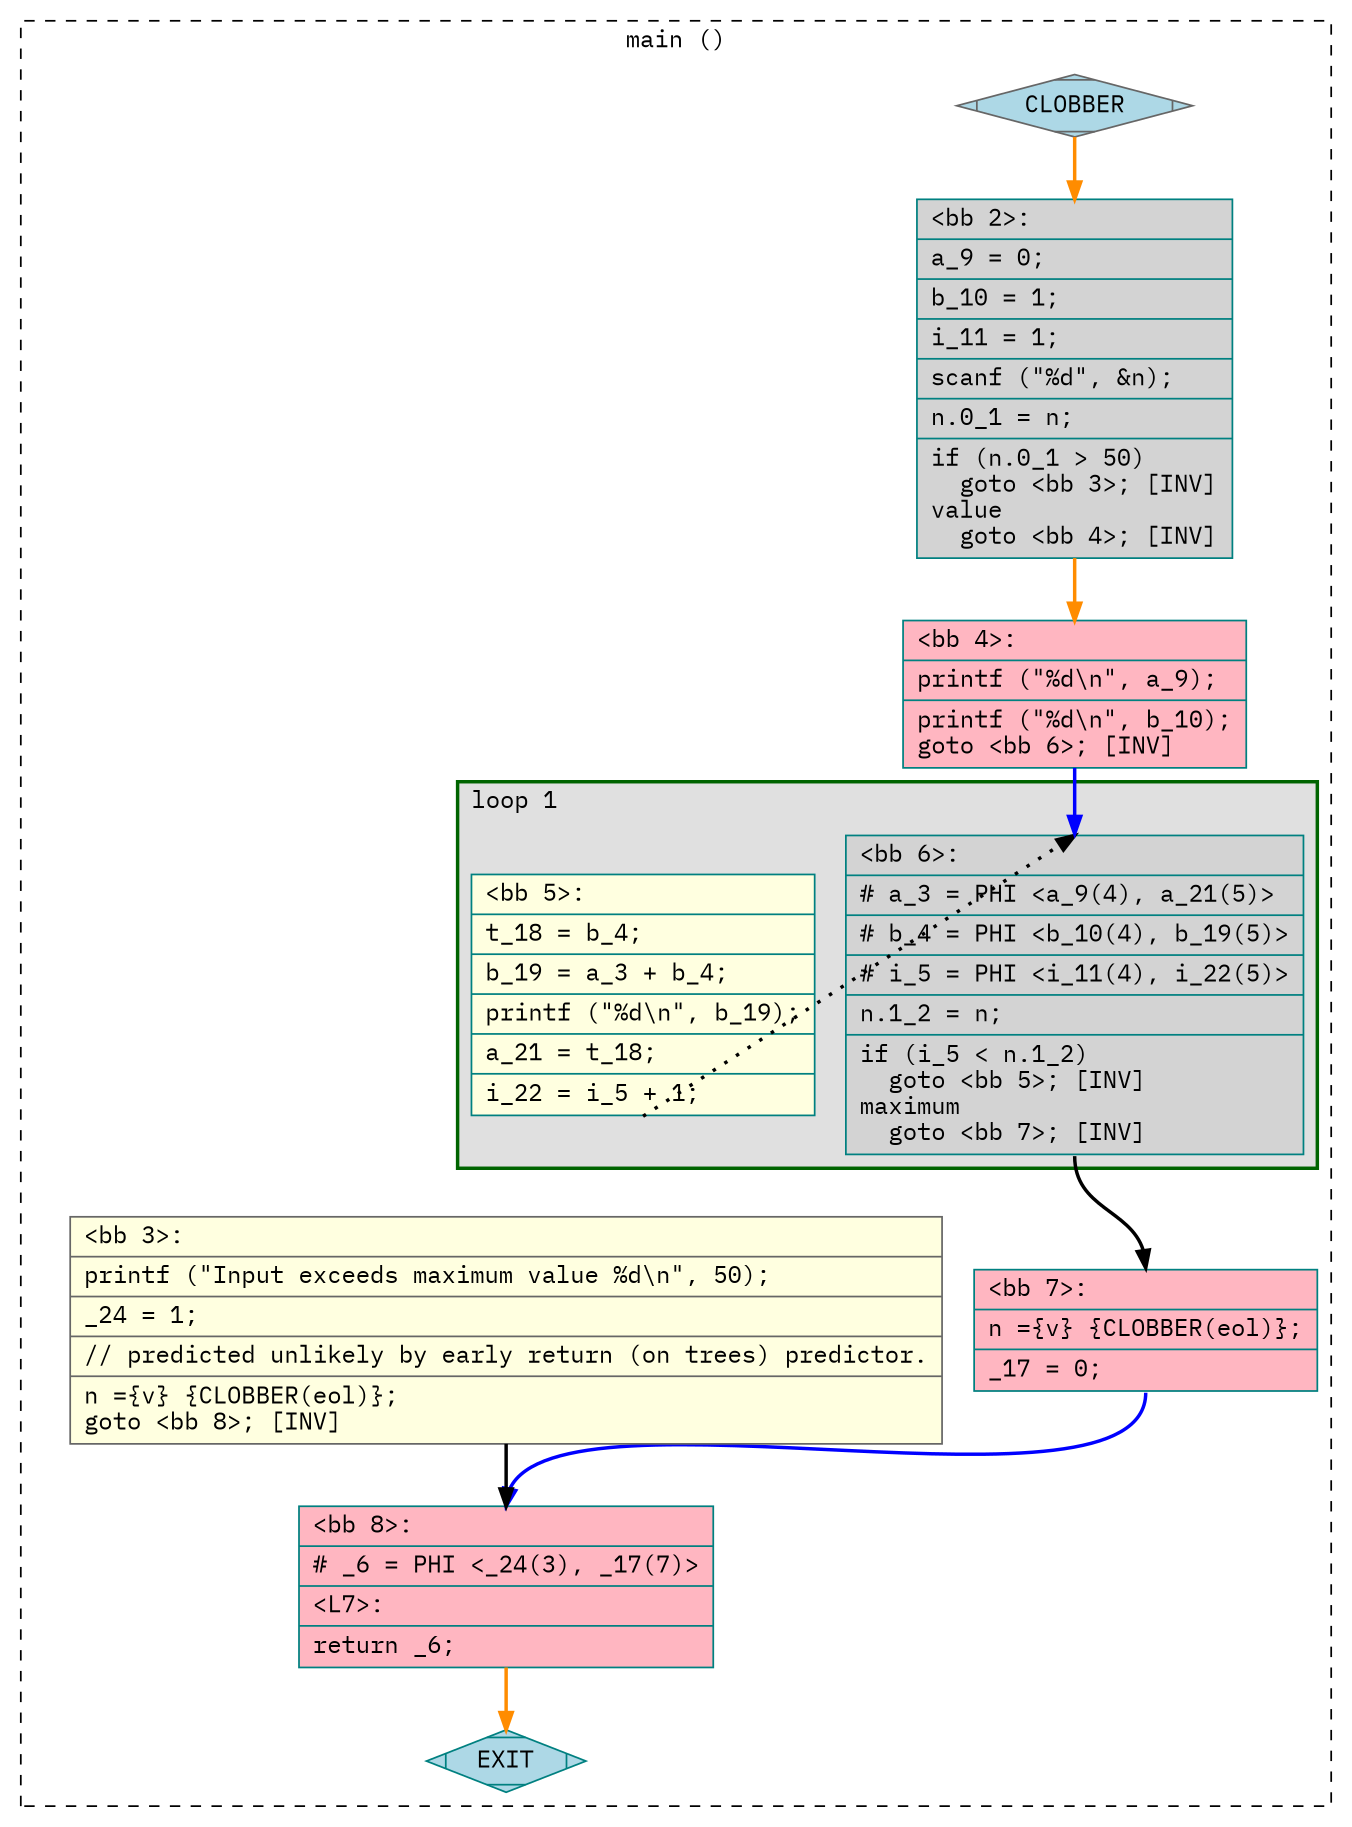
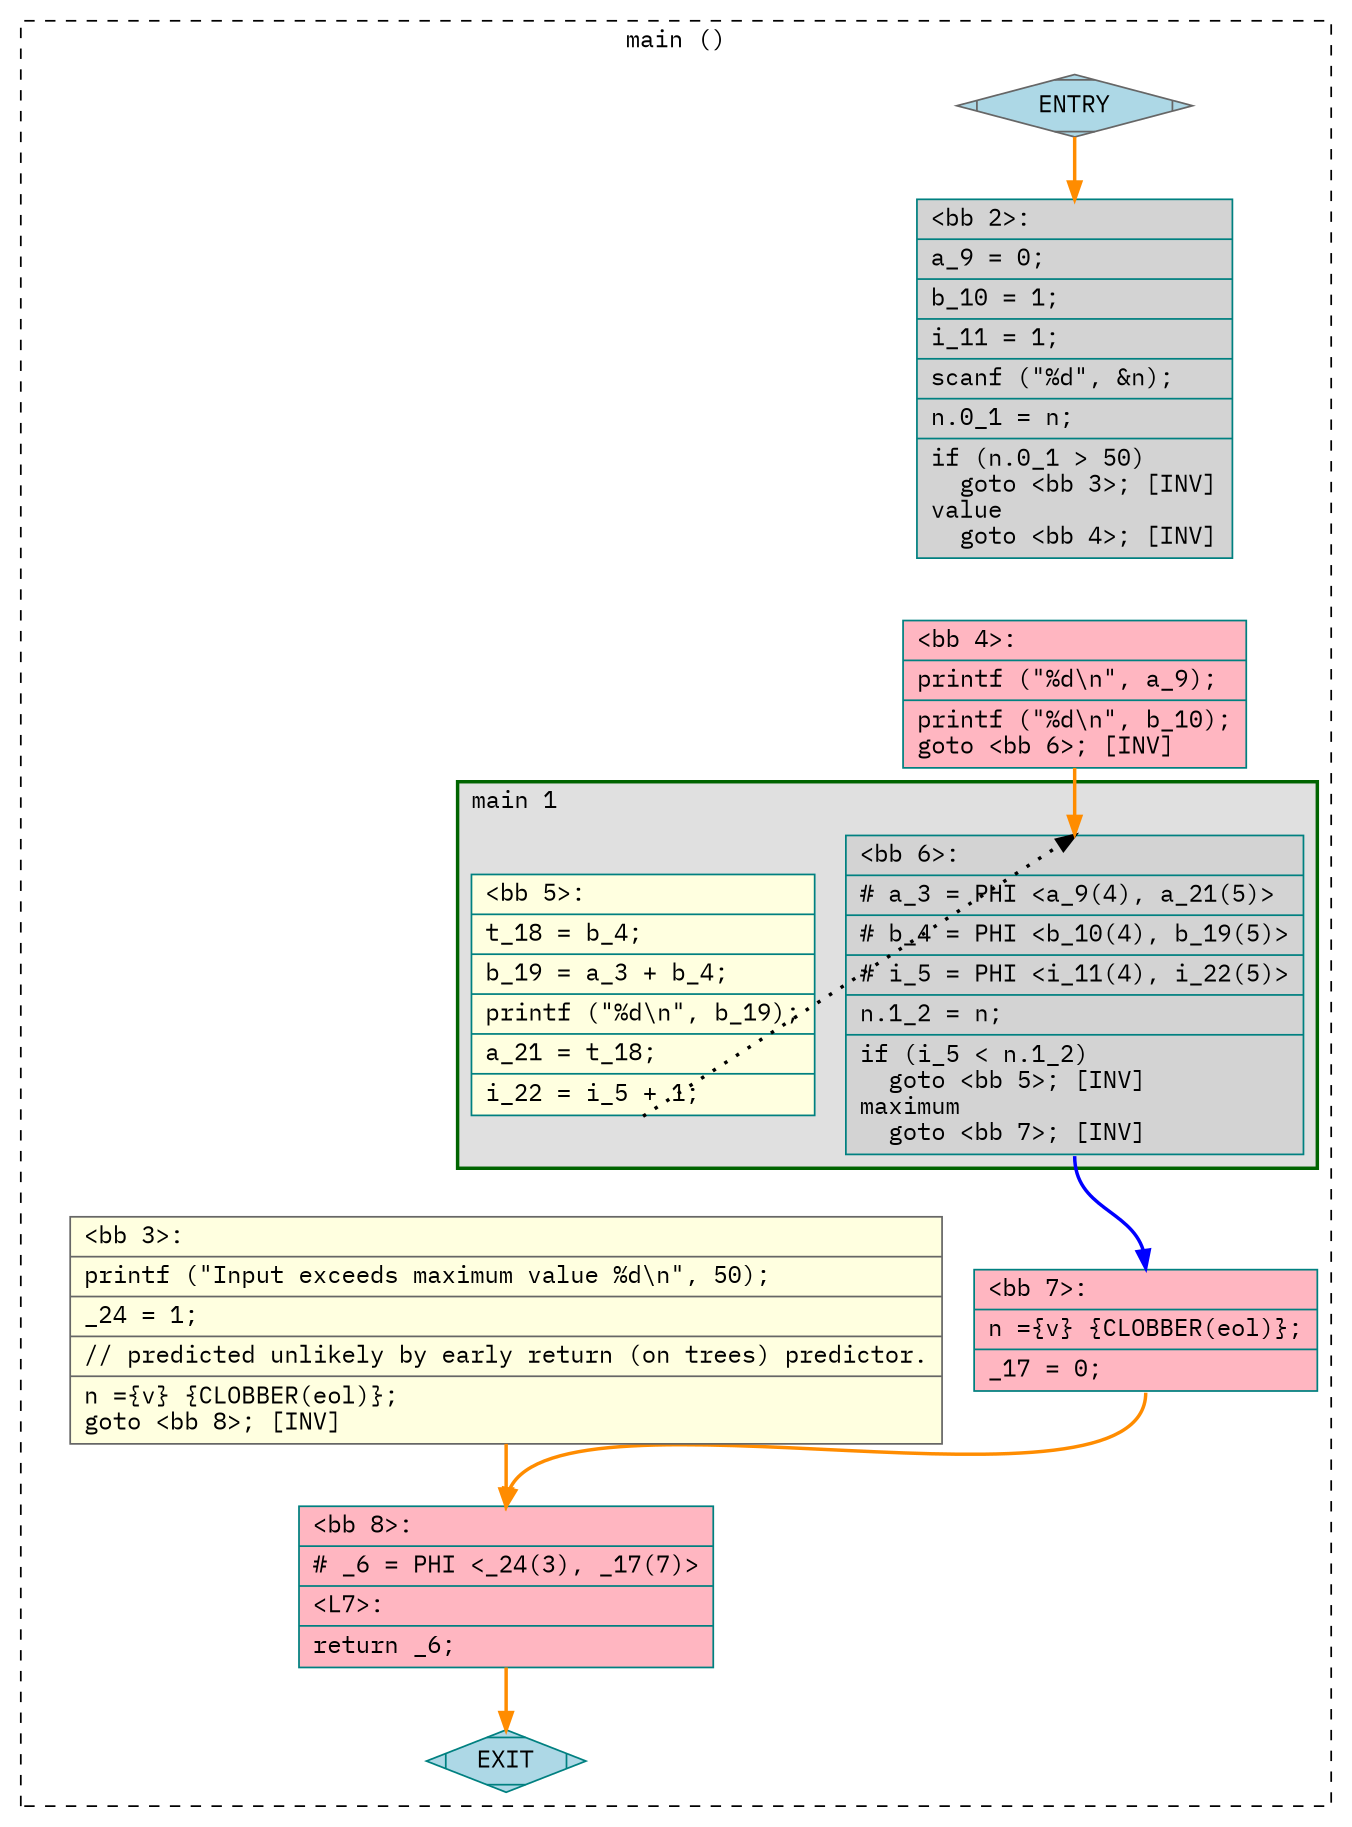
(1075, 106) -> (1075, 106)
(1075, 581) -> none
(1075, 793) -> (1075, 793)
(515, 802) -> (515, 802)
(1103, 1207) -> (1103, 1207)
(834, 1450) -> (834, 1450)
(506, 1466) -> (506, 1466)
